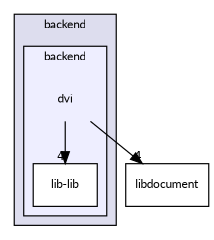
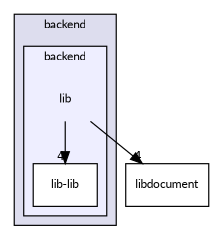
(65, 100) -> (65, 100)
